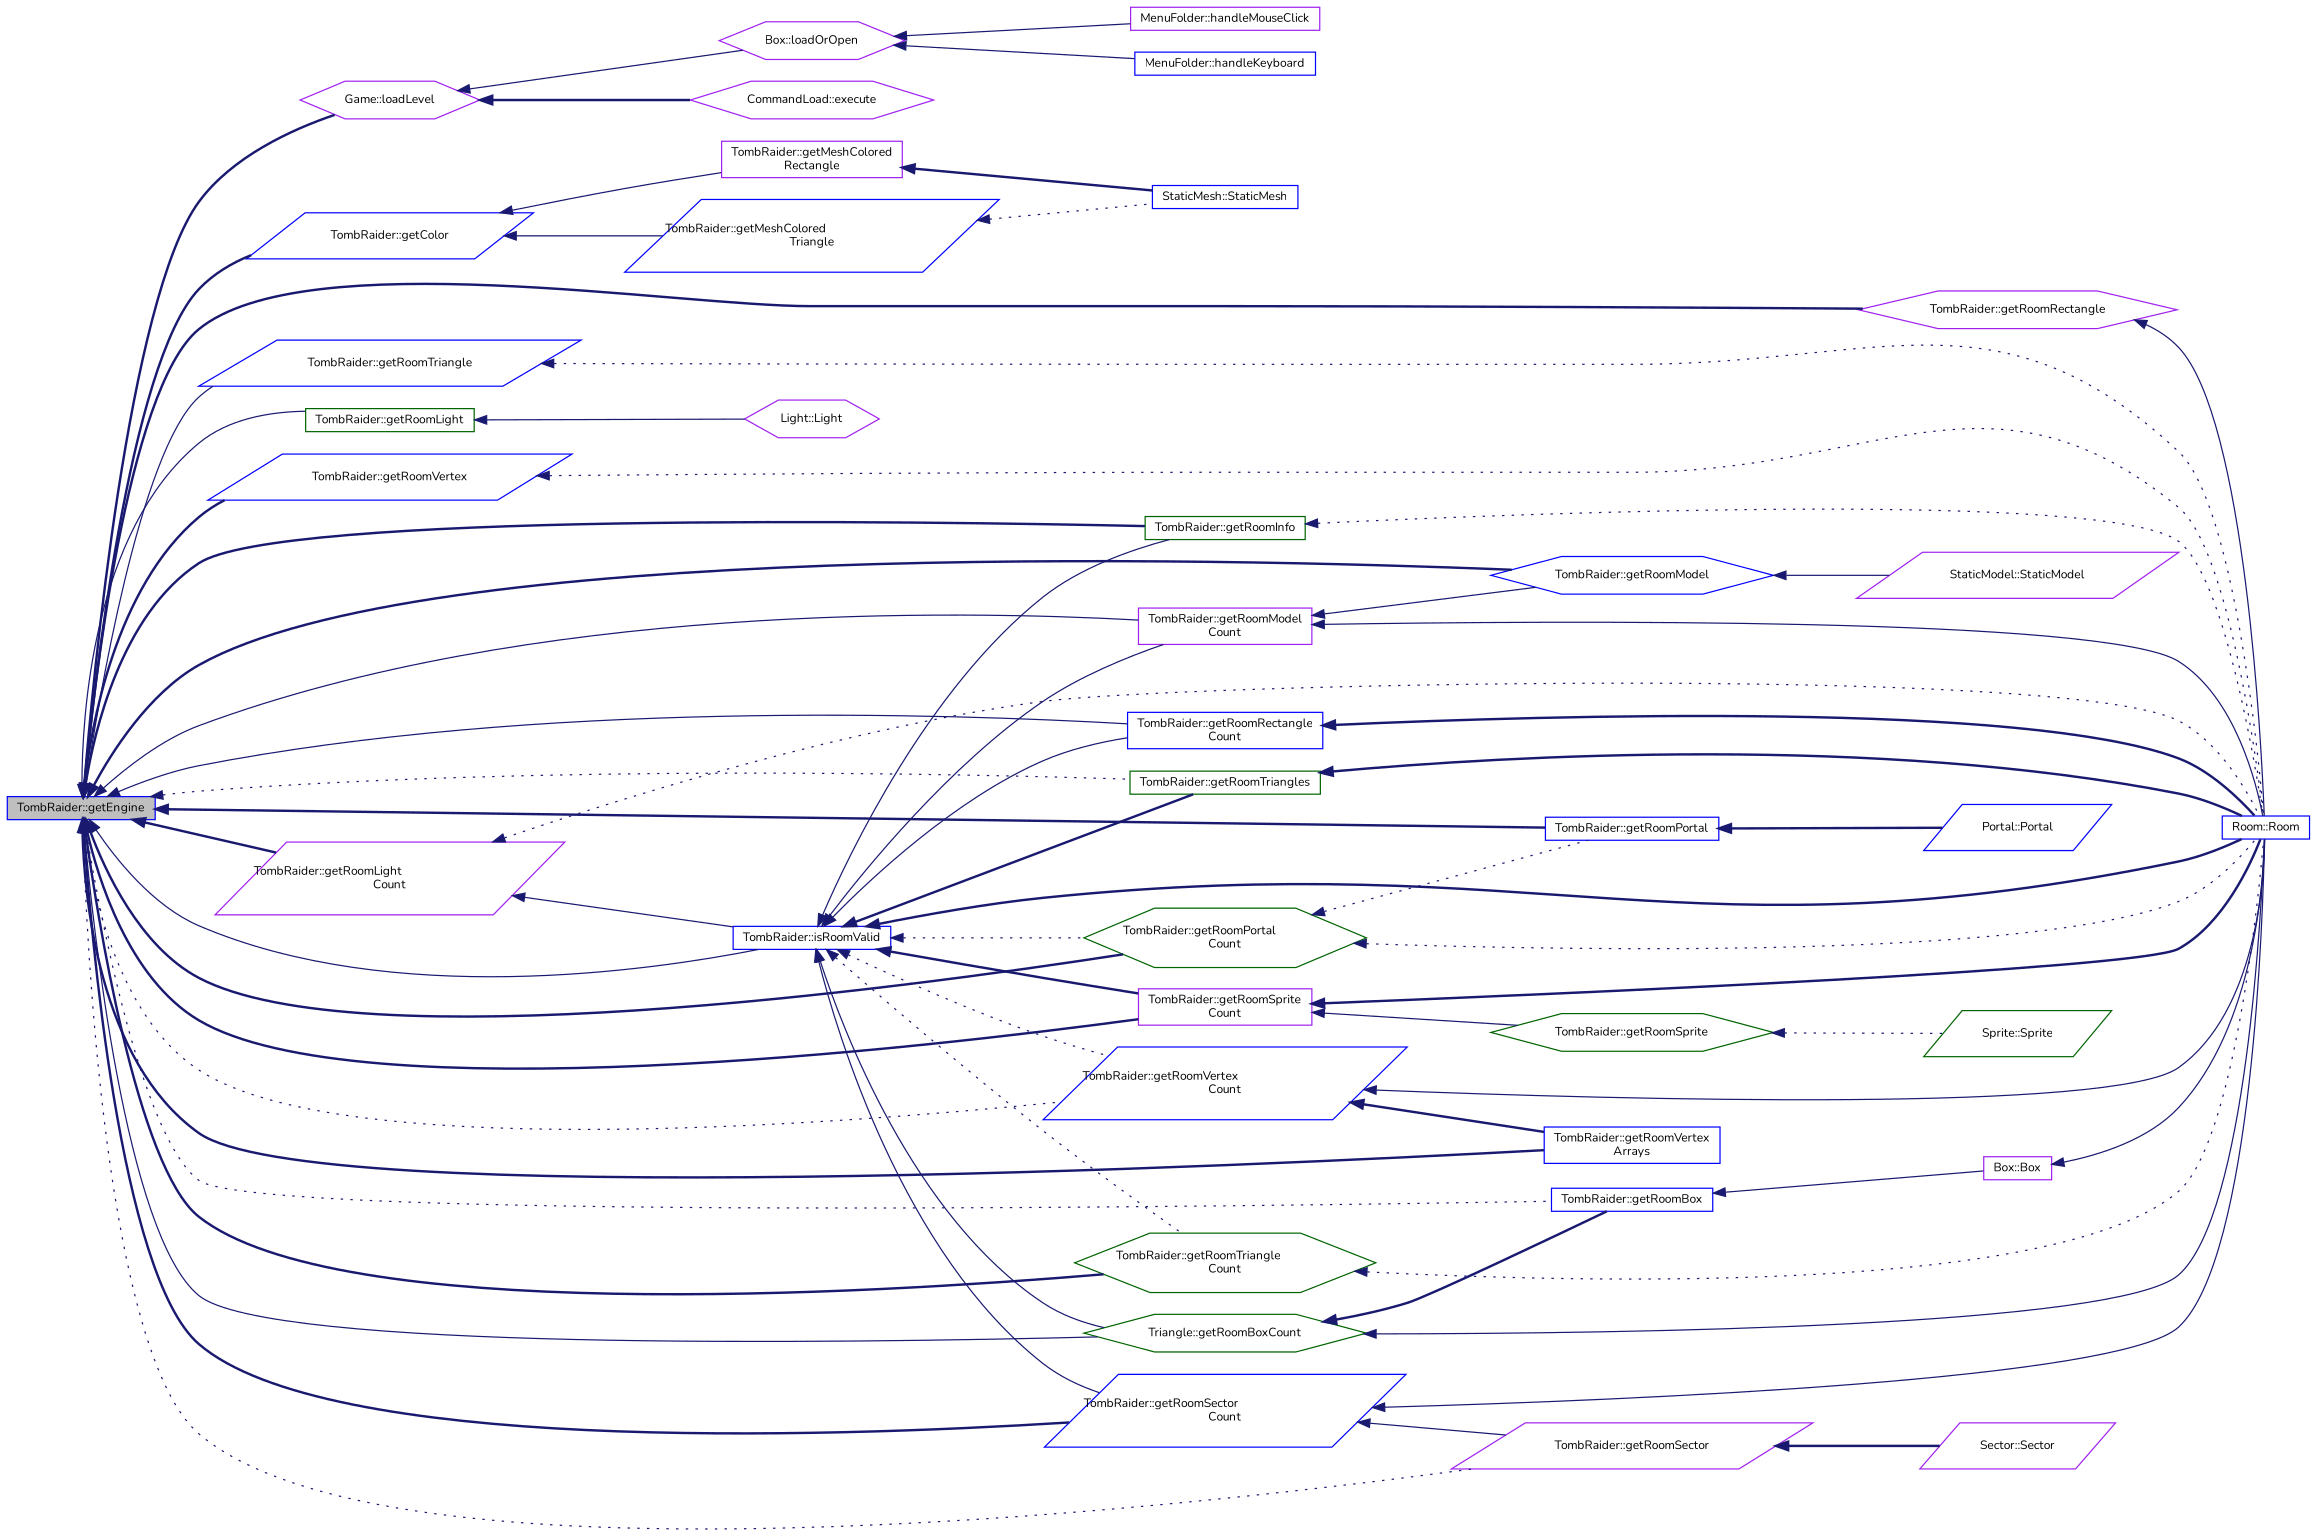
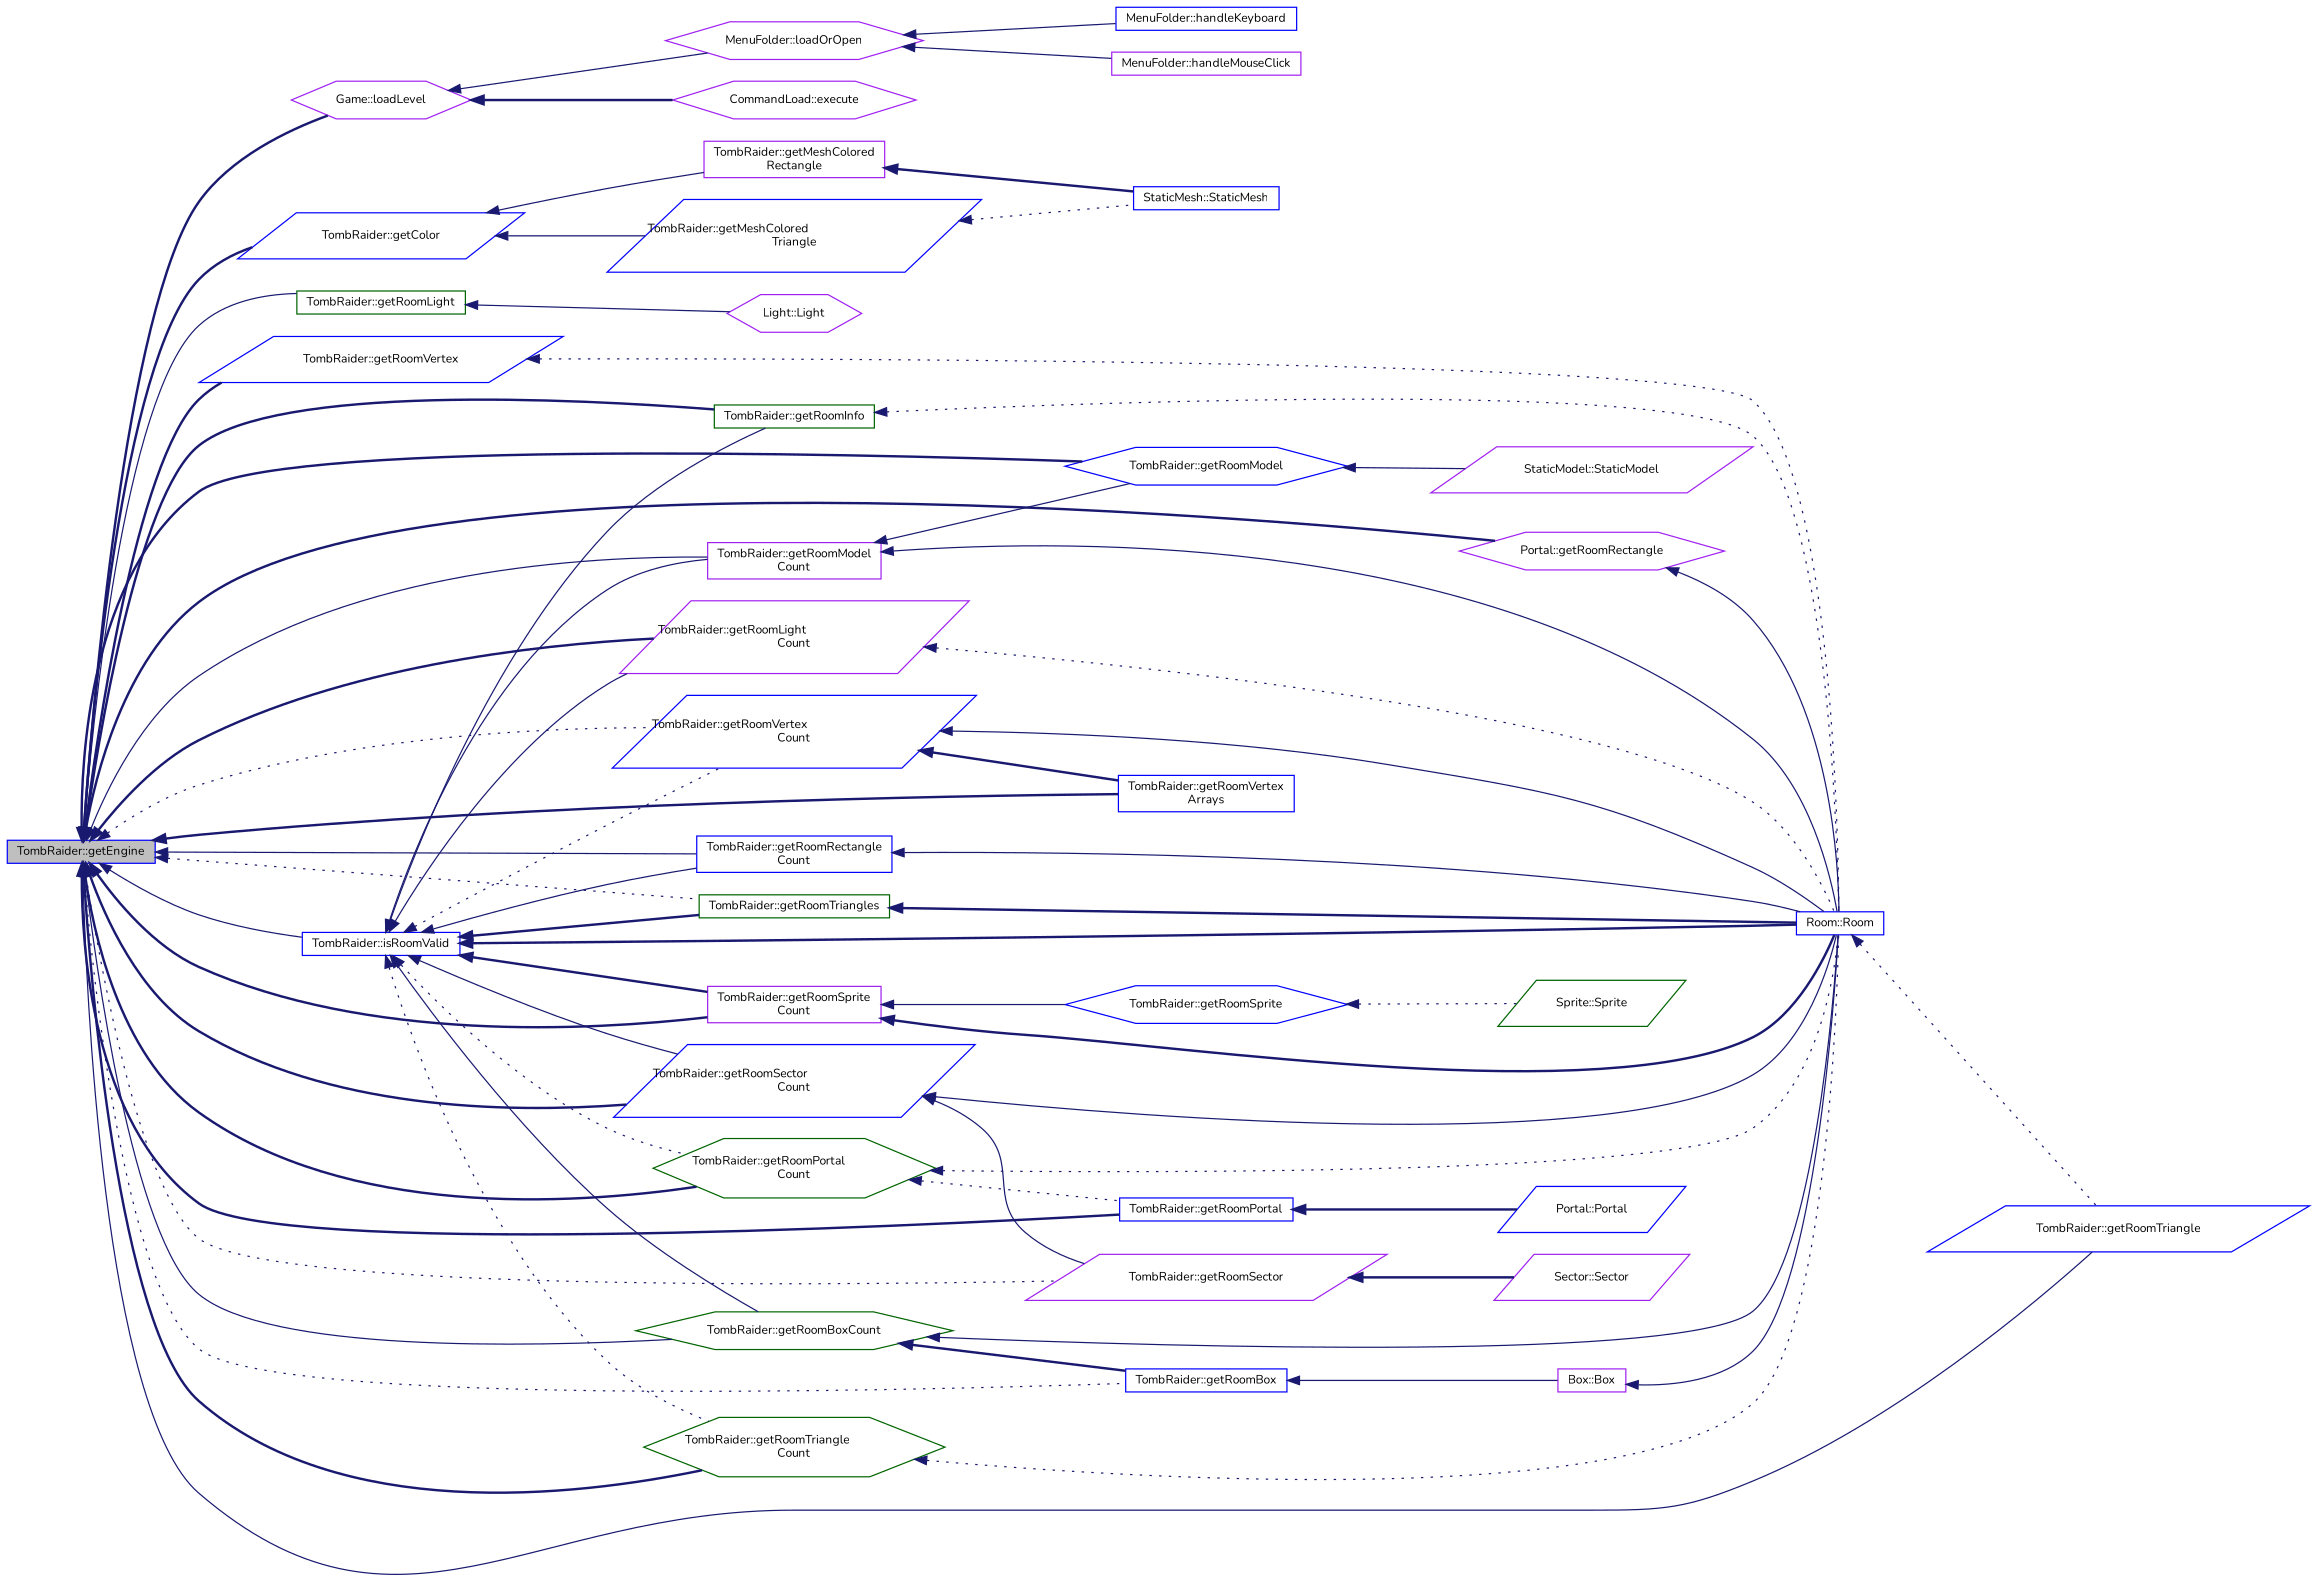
(812, 41) -> (794, 41)
(2018, 310) -> (1592, 551)
(1570, 364) -> (1978, 1075)
(1806, 717) -> (1354, 863)
(629, 912) -> (496, 782)
(1632, 1033) -> (1206, 1005)
(1225, 1333) -> (794, 1331)
